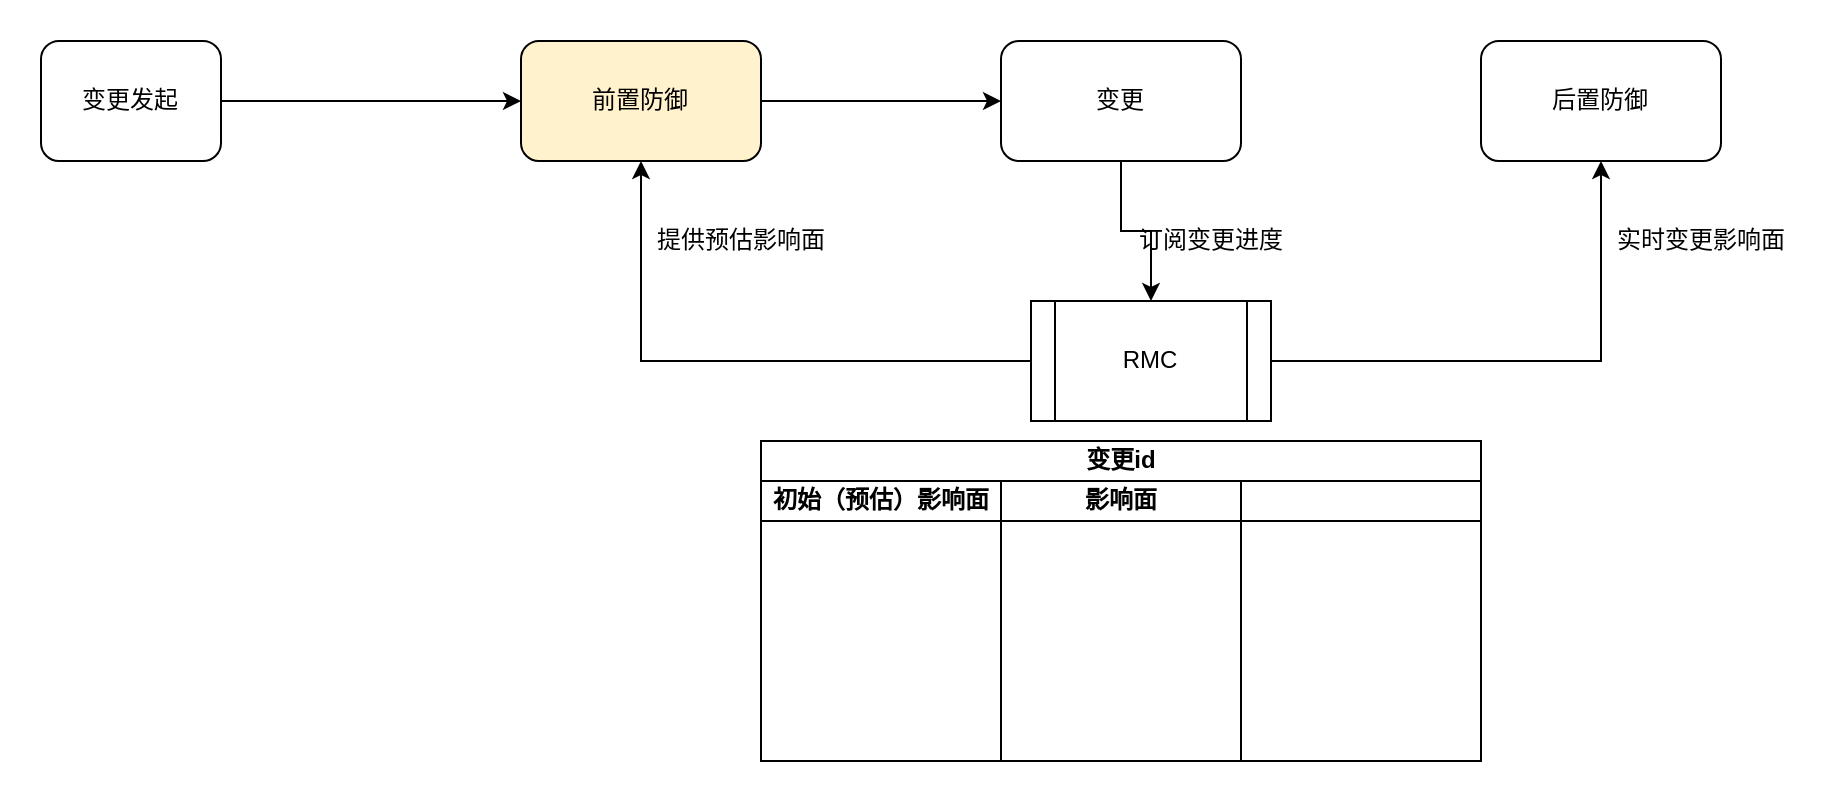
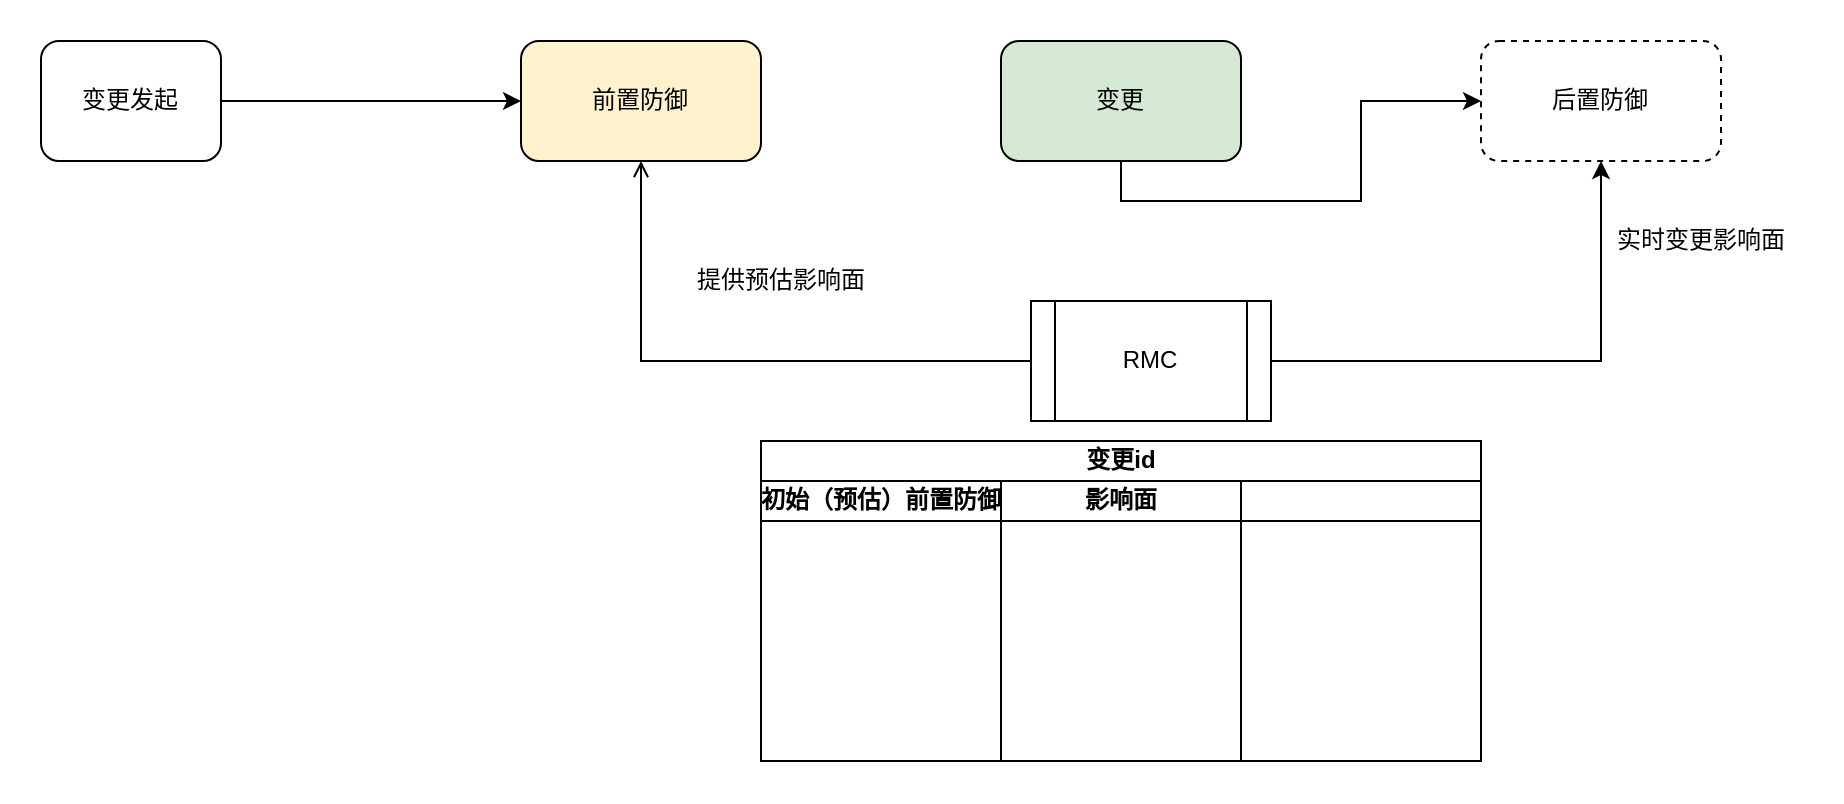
(874, 101) -> none
(1121, 101) -> (1121, 101)
(1601, 101) -> (1601, 101)
(641, 176) -> (641, 172)
(1148, 231) -> (1343, 201)
(741, 241) -> (781, 281)
(1211, 241) -> none
(882, 501) -> (882, 501)
